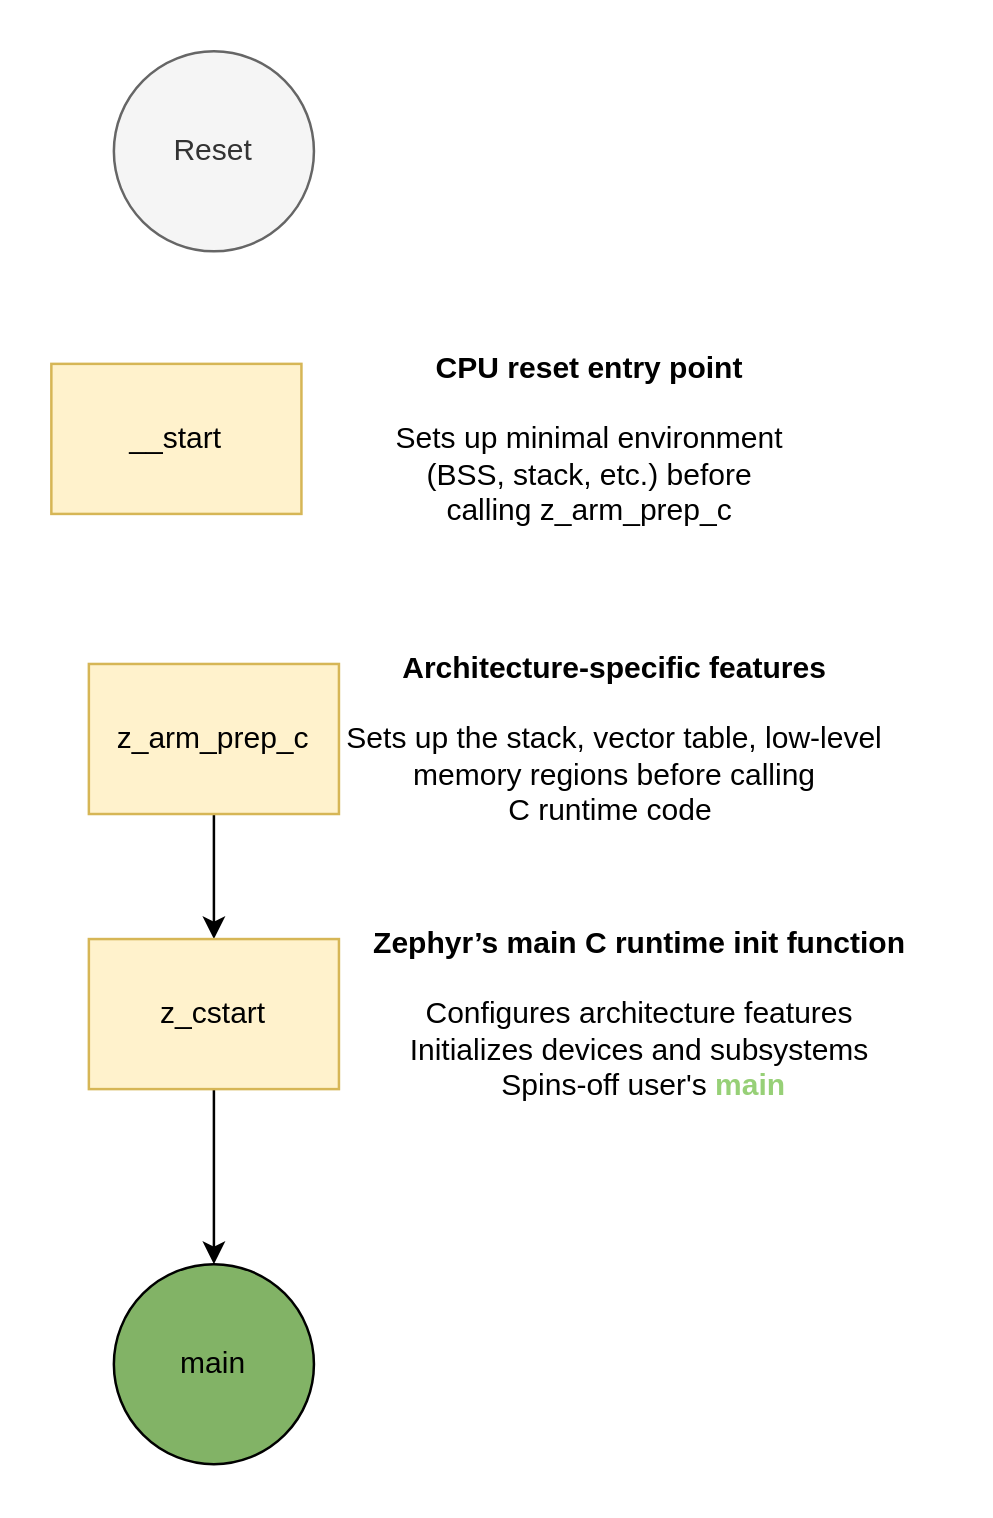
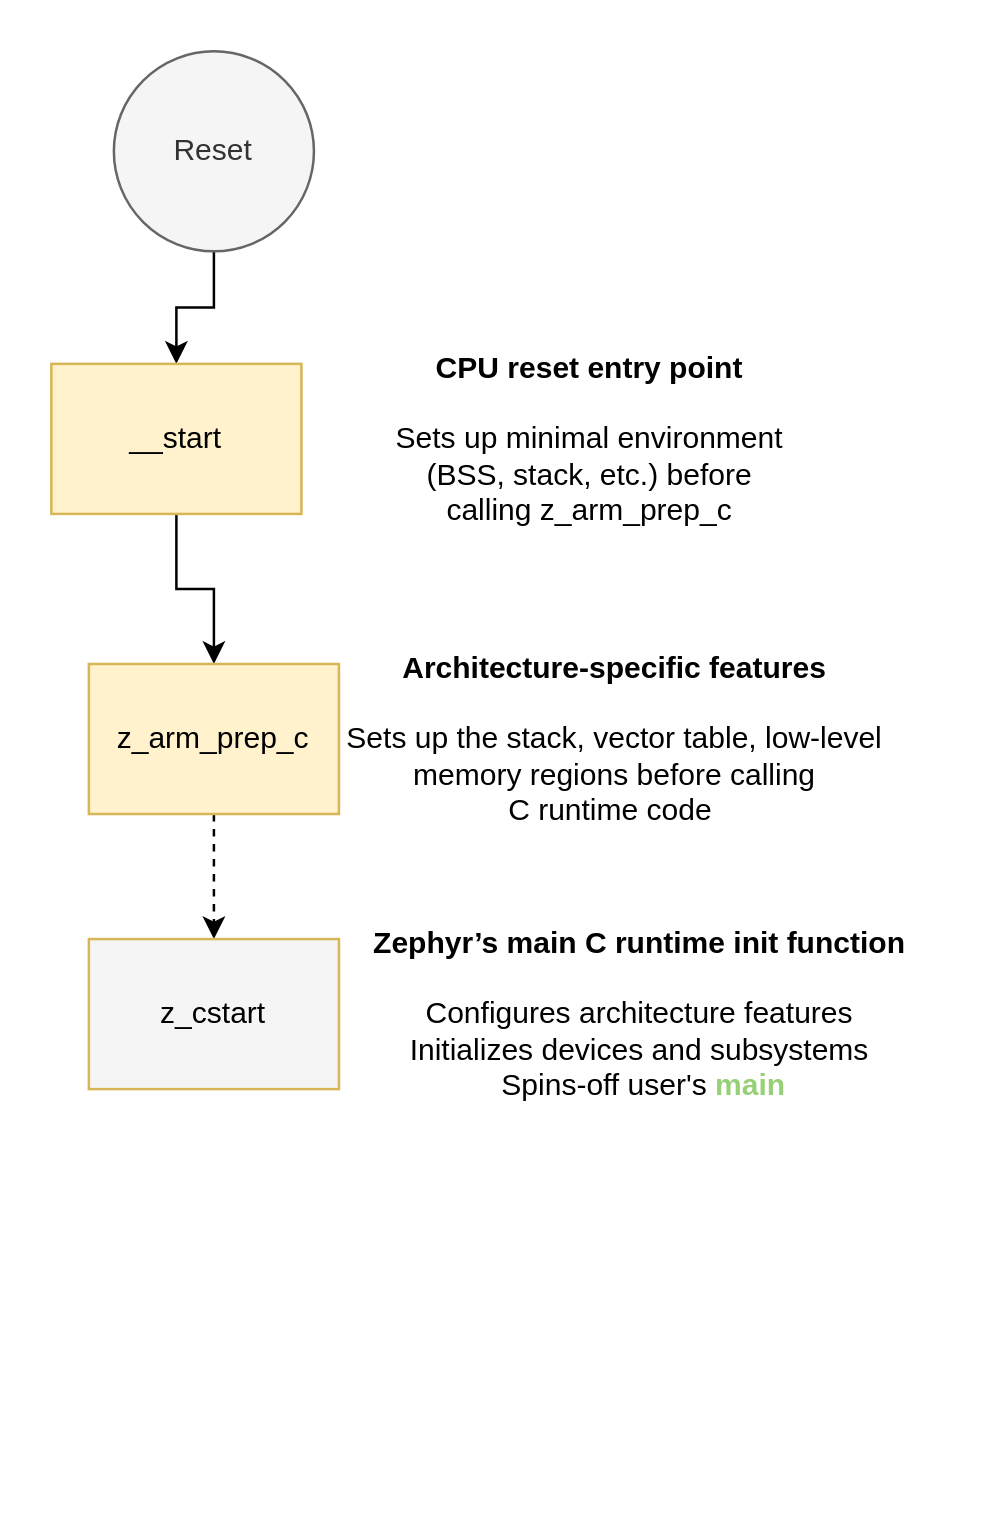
none -> (204, 308)
none -> (186, 589)
(214, 870) -> (214, 870)
(214, 1014) -> (214, 1014)
(214, 1168) -> none
(214, 1364) -> none
